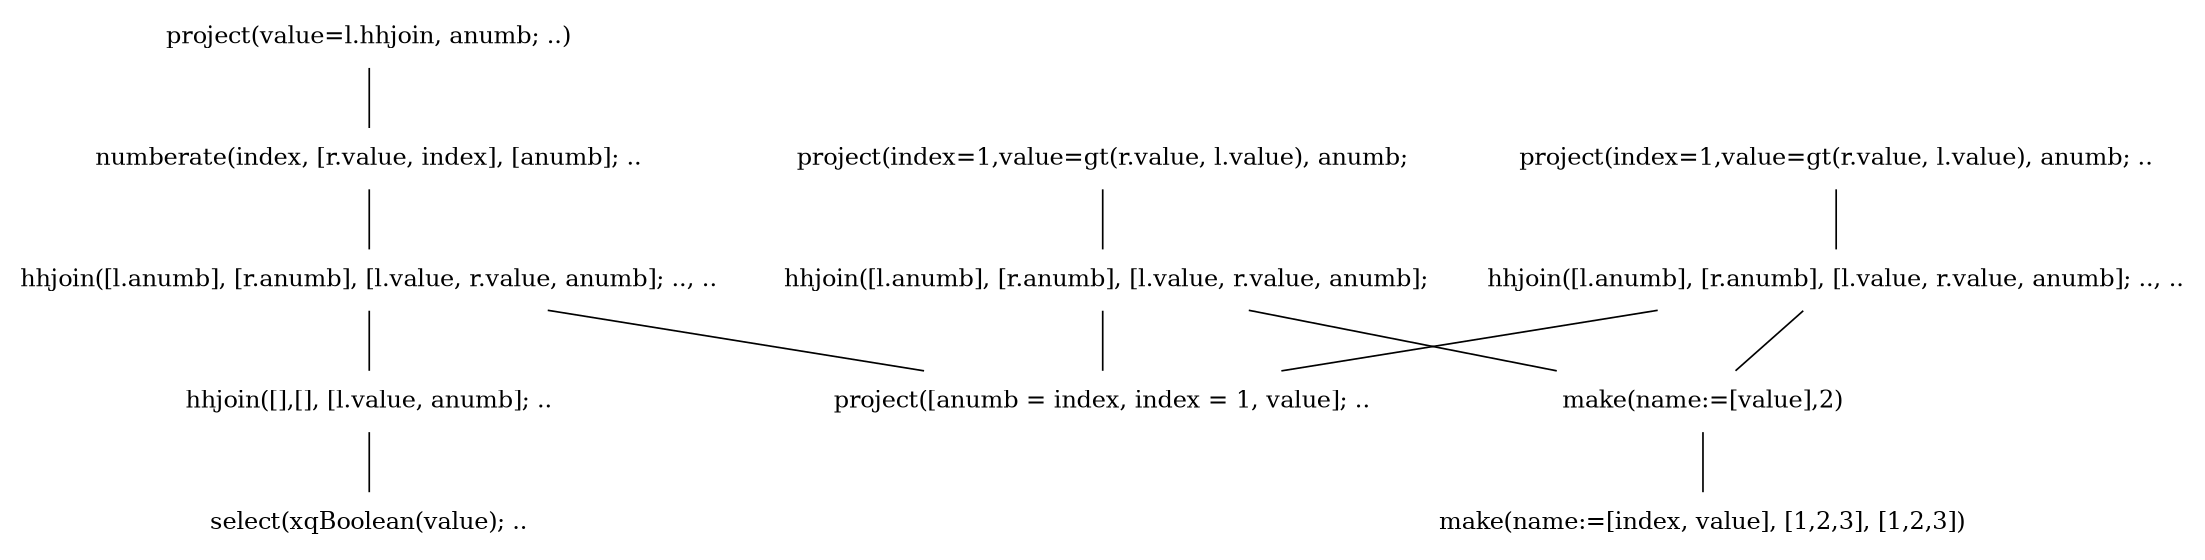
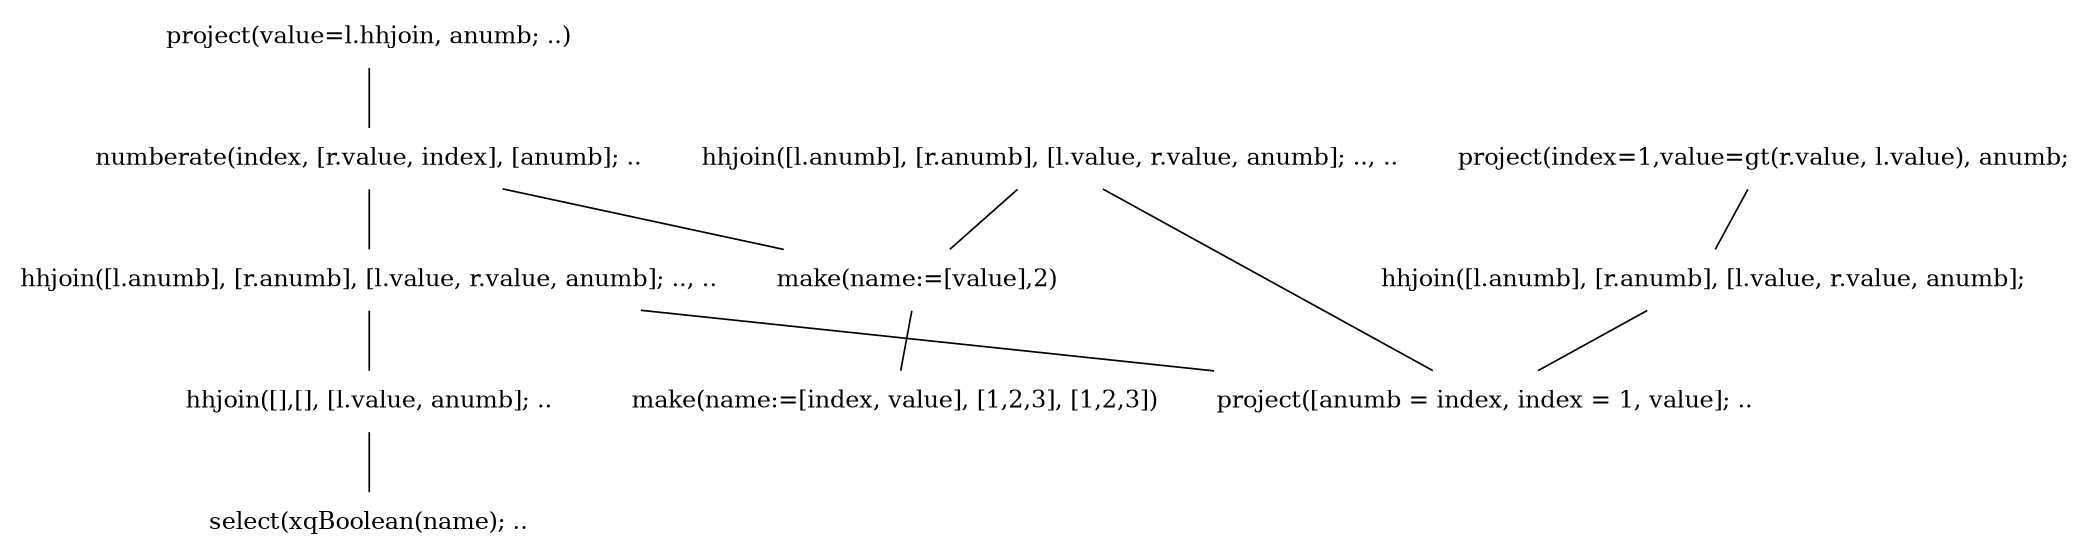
(1836, 158) -> none
(1403, 341) -> (643, 219)
(369, 523) -> (369, 523)
